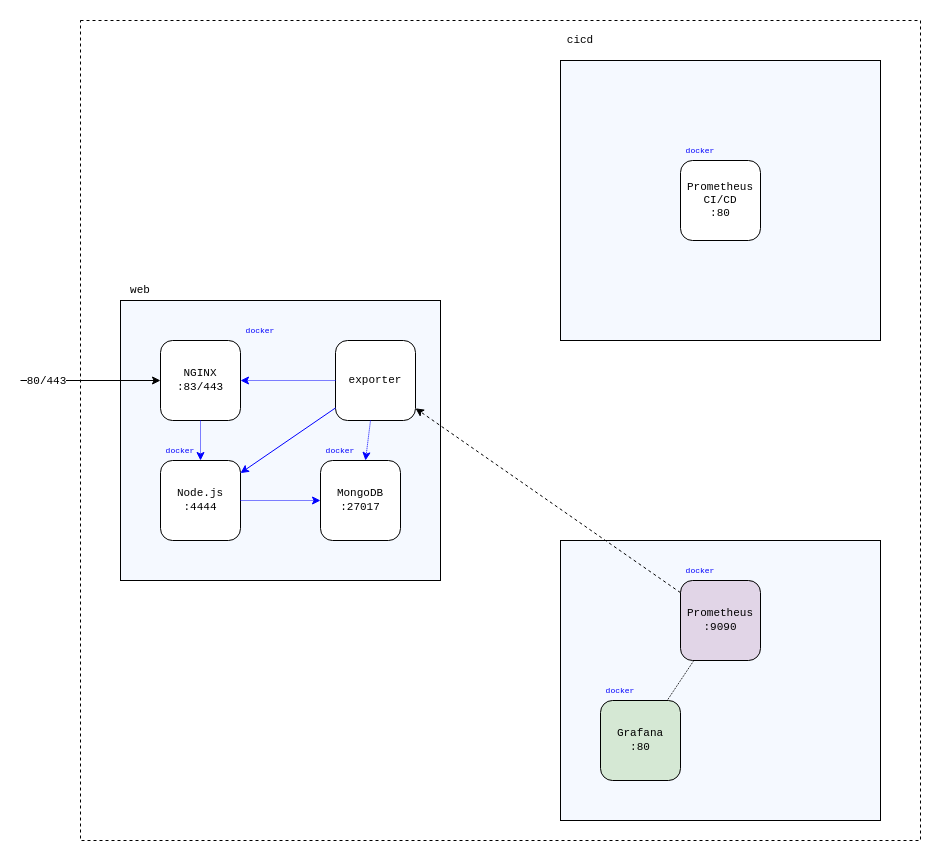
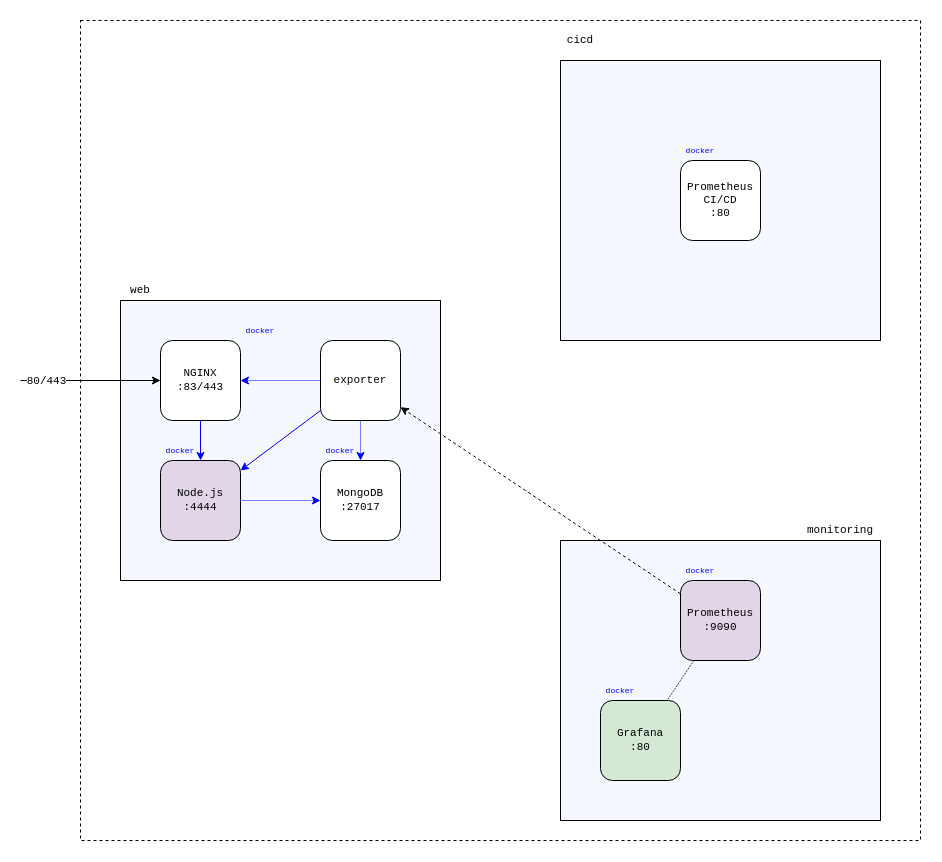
(376, 381) -> (361, 381)
(201, 437) -> (201, 437)
(201, 501) -> (201, 501)
none -> (841, 531)
